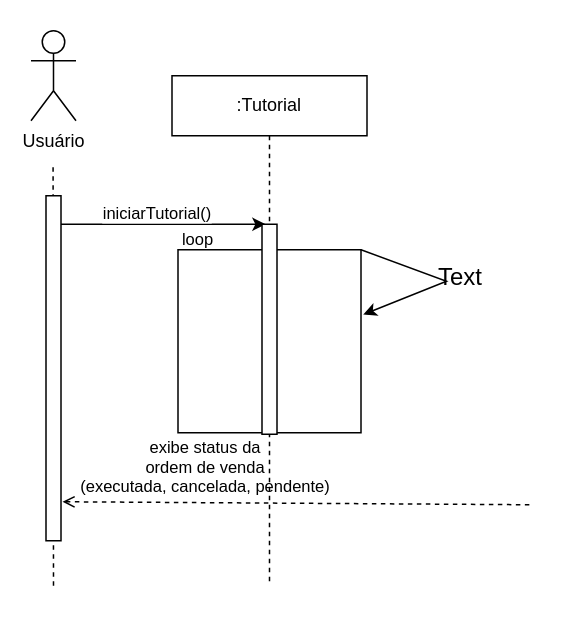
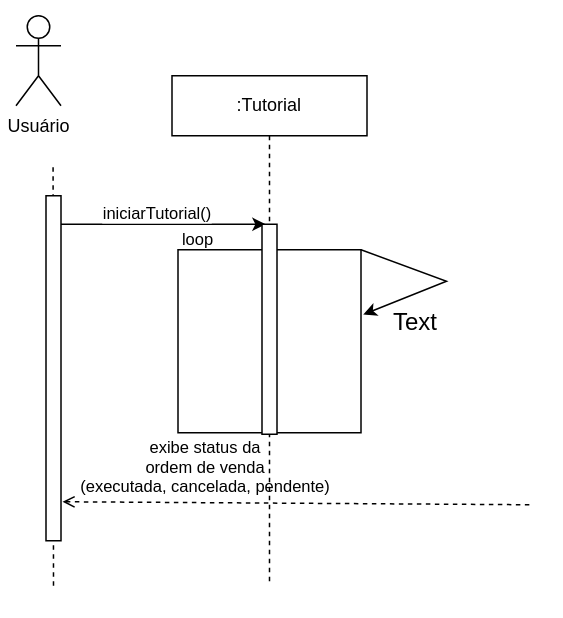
(53, 76) -> (38, 61)
(460, 277) -> (415, 322)
